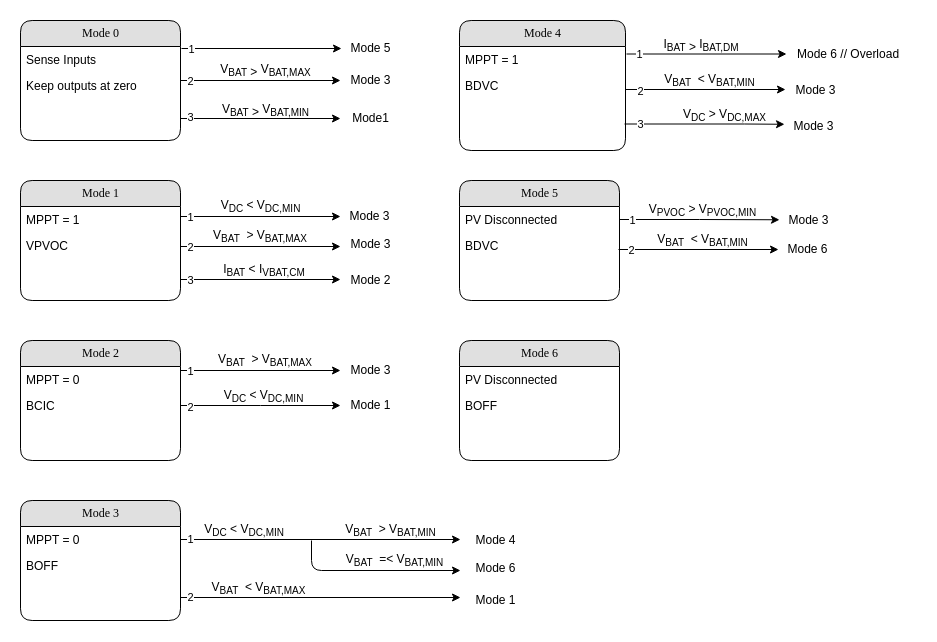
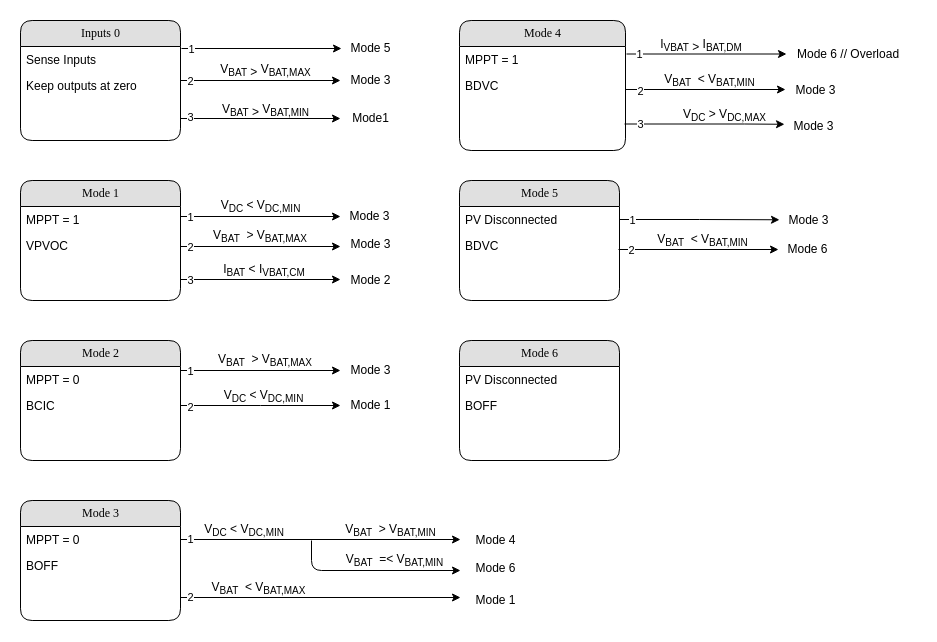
(101, 34) -> (101, 34)
(702, 46) -> (702, 46)
(703, 211) -> none
